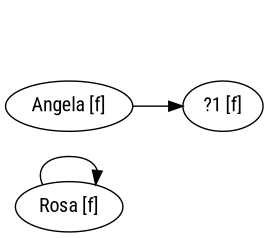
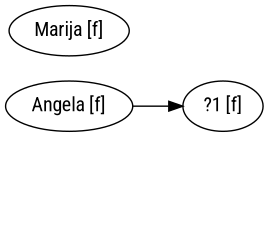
none -> (69, 31)
(69, 207) -> none
